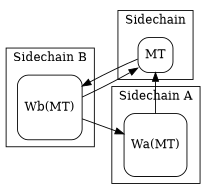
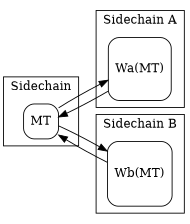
(100, 125) -> (84, 93)
